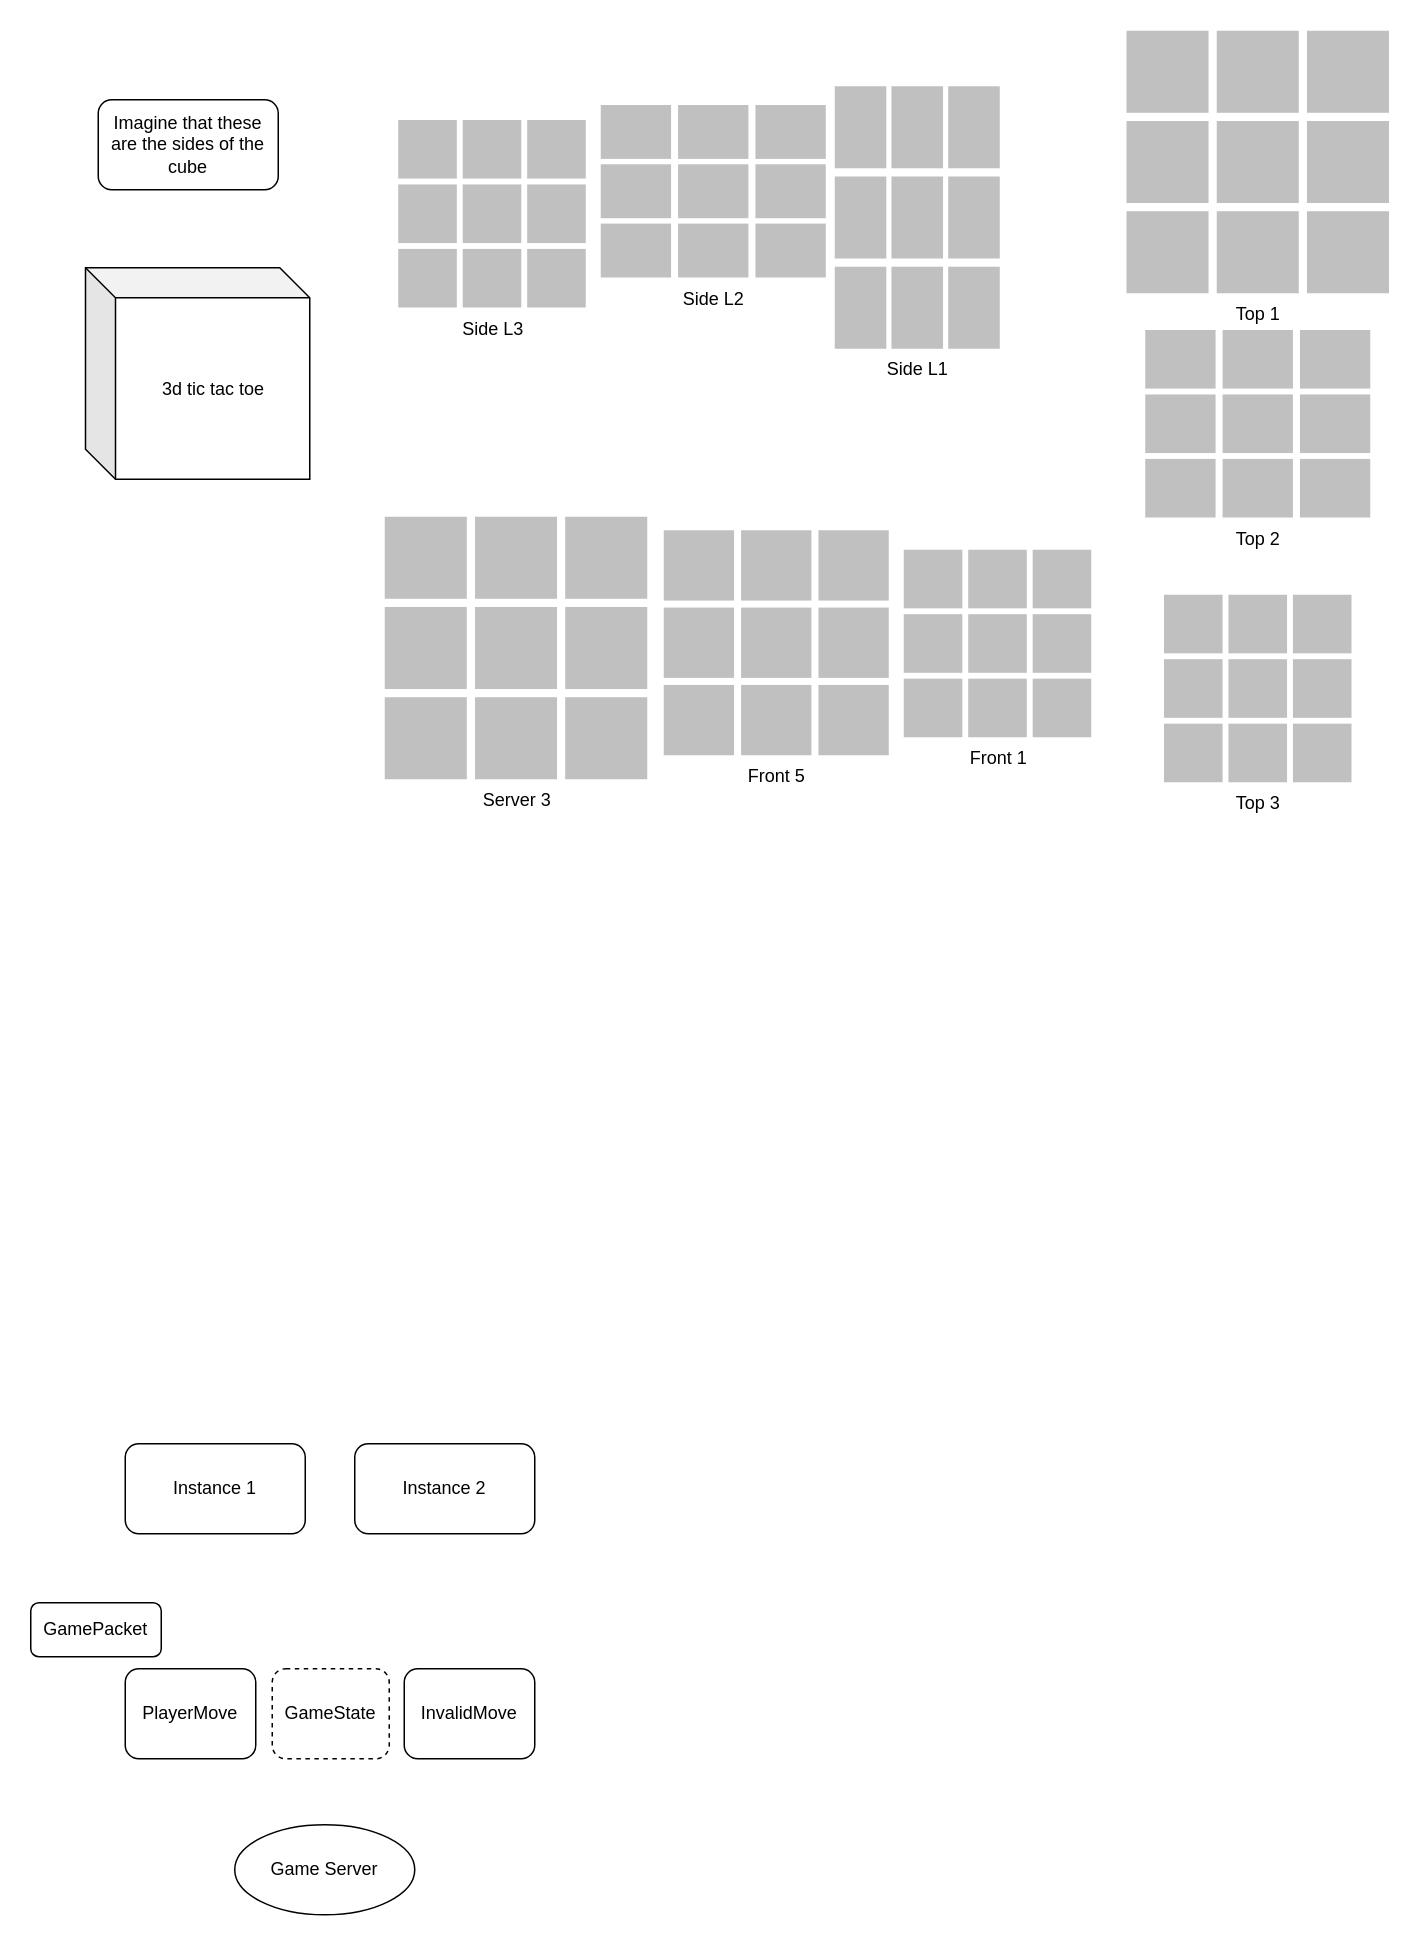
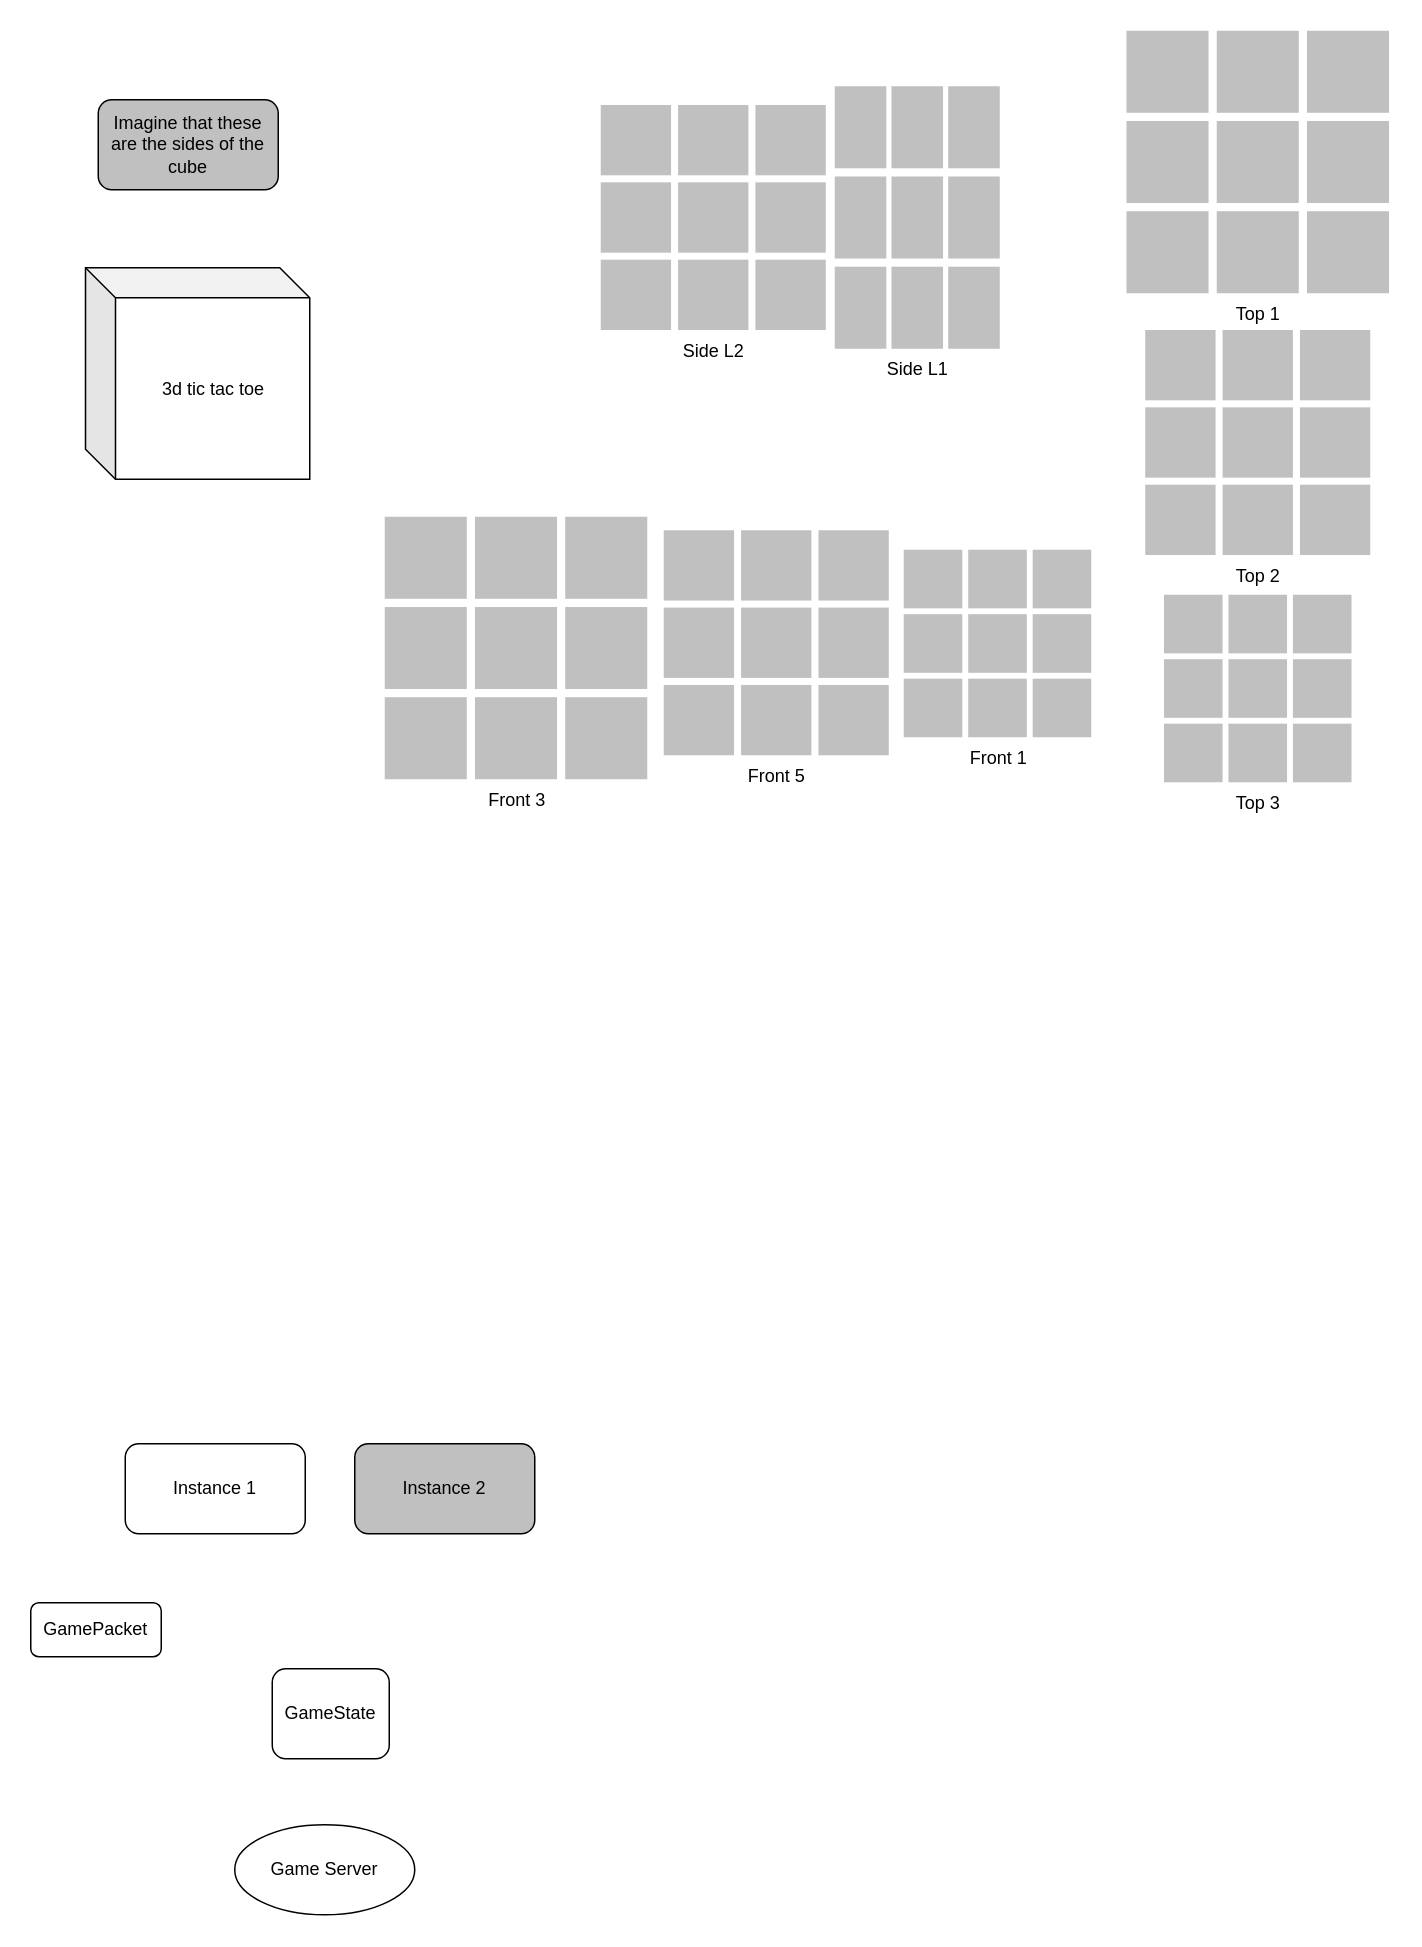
(188, 145) -> (188, 145)
(713, 191) -> (713, 218)
(492, 214) -> none
(1258, 424) -> (1258, 443)
(518, 801) -> (518, 801)
(445, 1489) -> (445, 1489)
(191, 1714) -> none
(331, 1714) -> (331, 1714)
(470, 1714) -> none
